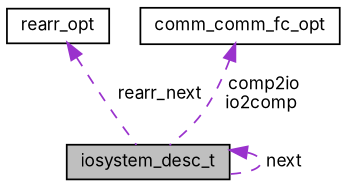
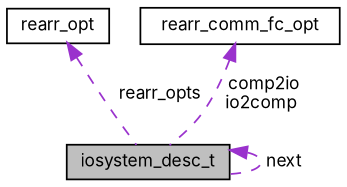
(240, 26) -> (240, 26)
(158, 94) -> (158, 94)
